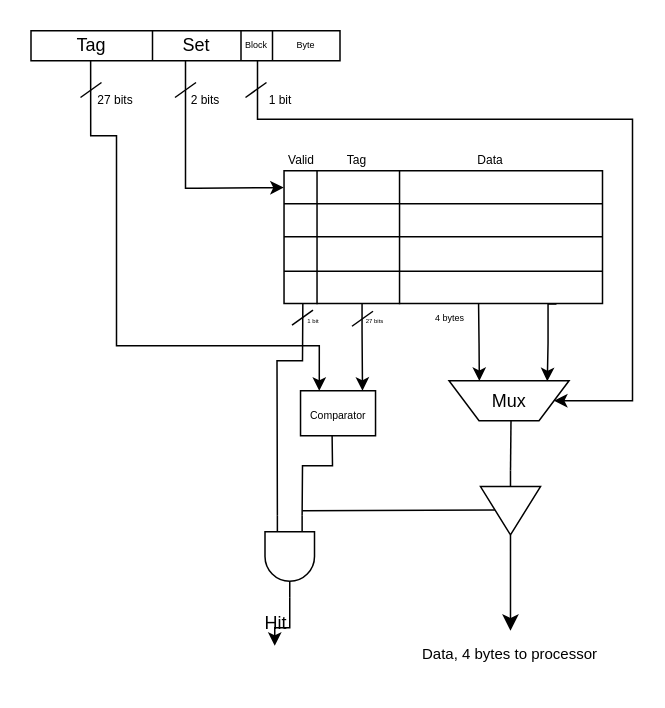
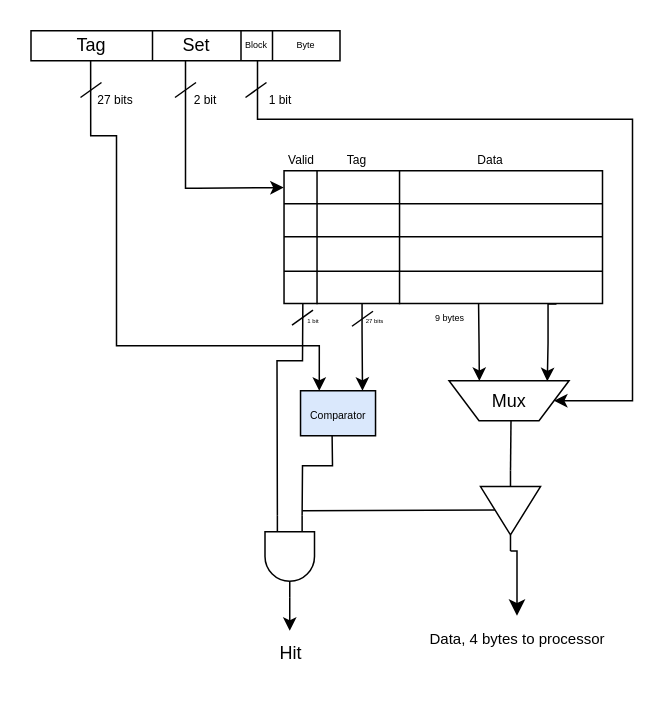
(206, 100) -> (206, 100)
(450, 319) -> (450, 319)
(338, 413) -> (338, 413)
(275, 623) -> (290, 653)
(509, 653) -> (517, 638)
